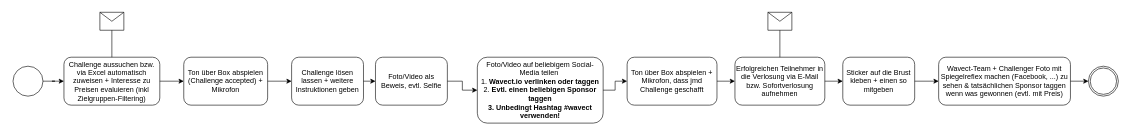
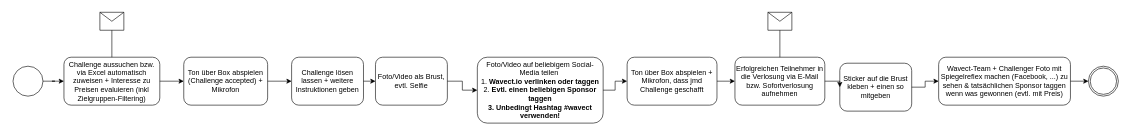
(411, 81) -> (411, 81)
(879, 81) -> (876, 87)
